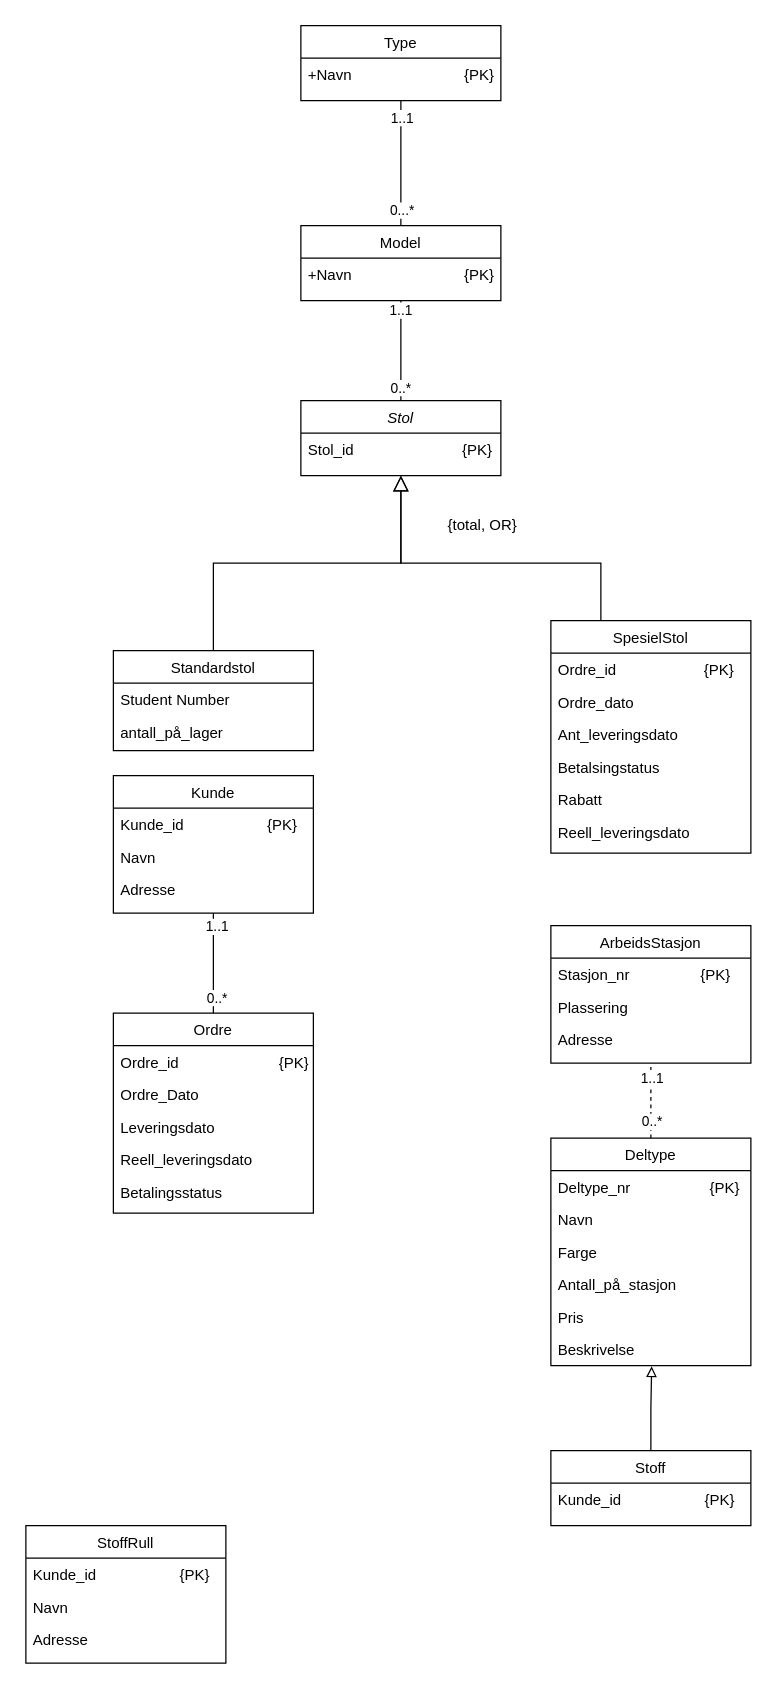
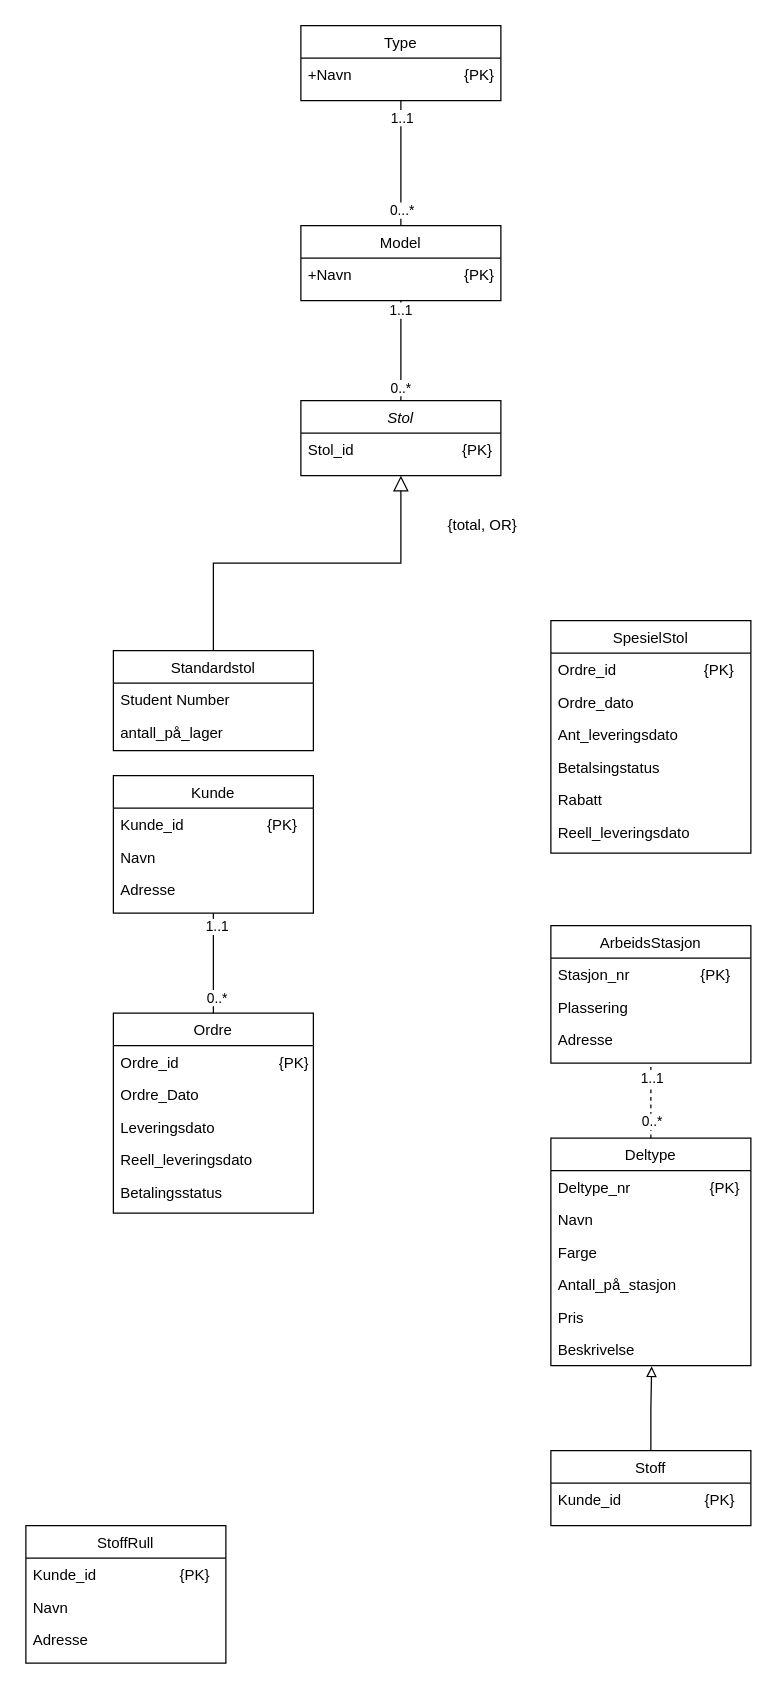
(530, 563) -> none
